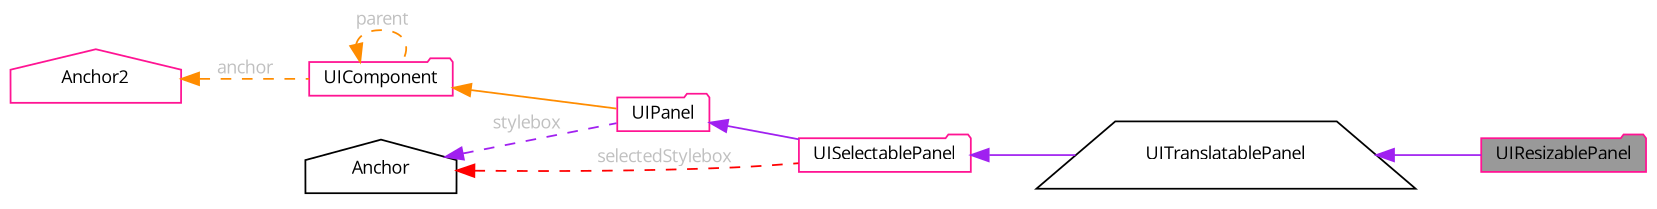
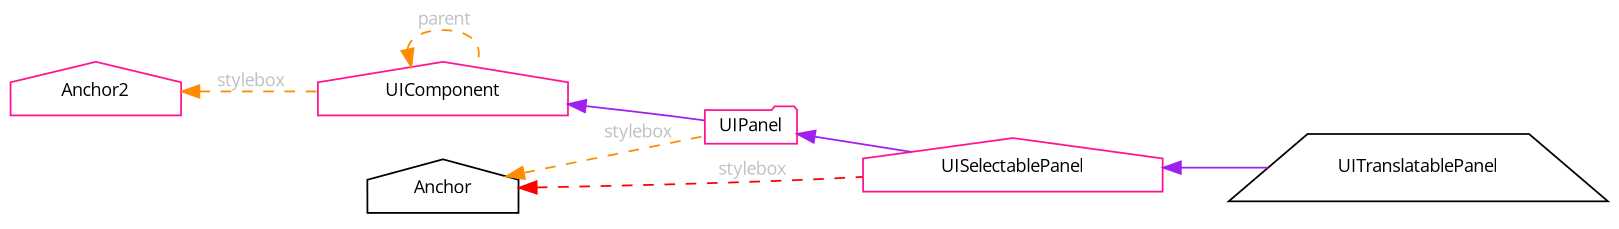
(243, 69) -> (249, 82)
(381, 79) -> (443, 91)
(544, 99) -> (645, 113)
(540, 138) -> (614, 154)
(885, 155) -> (1013, 168)
(1564, 155) -> none
(663, 158) -> (751, 170)
